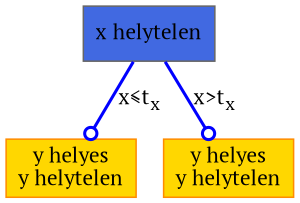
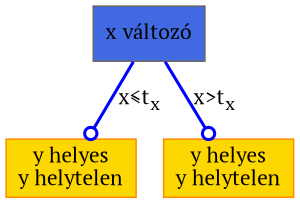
(149, 34) -> (149, 34)
